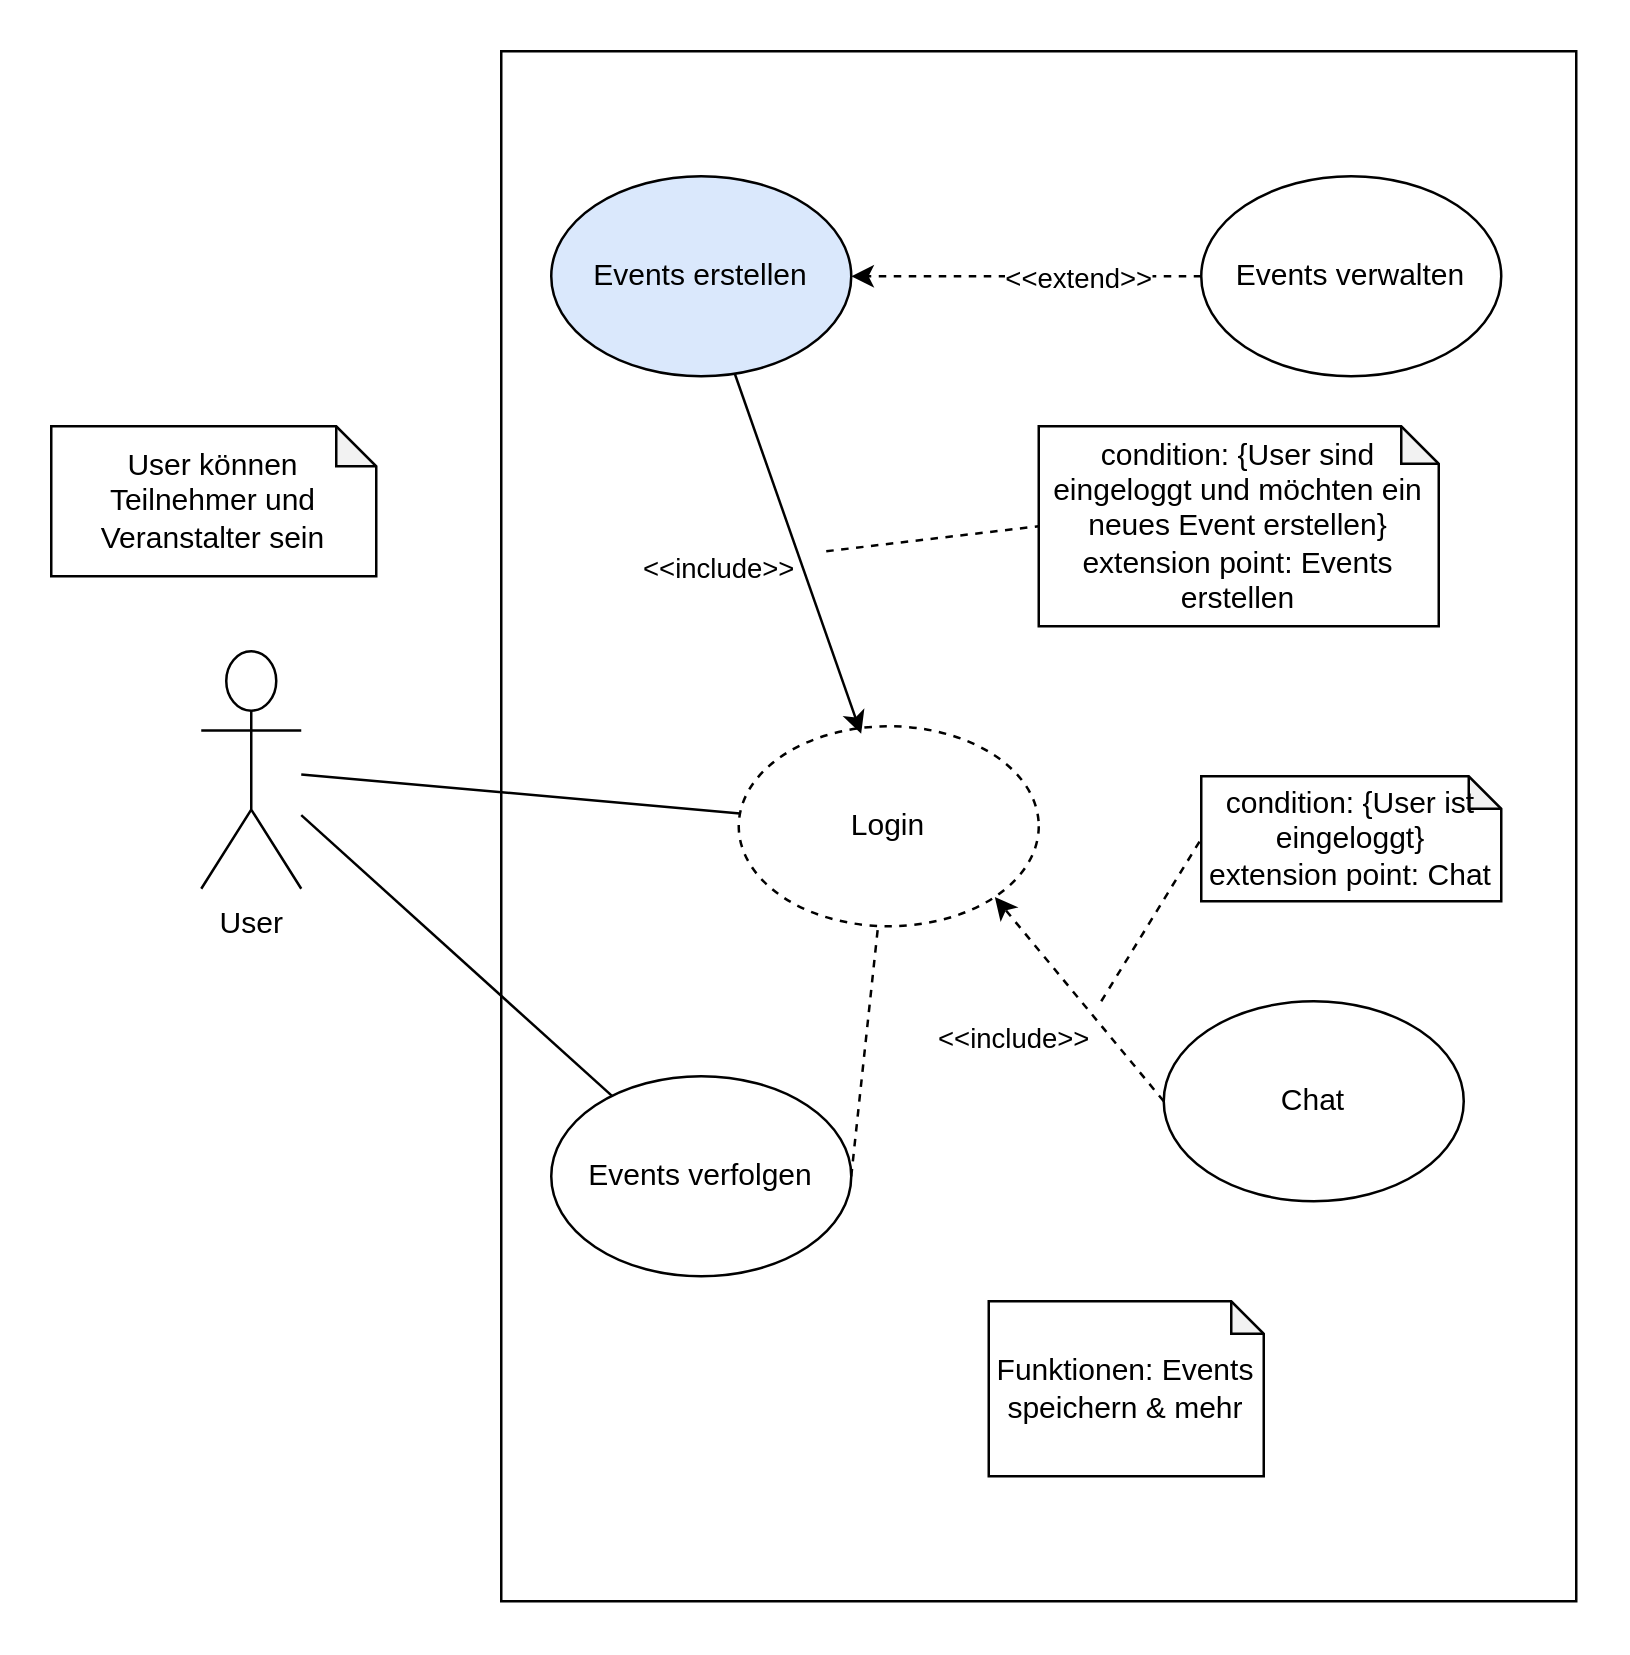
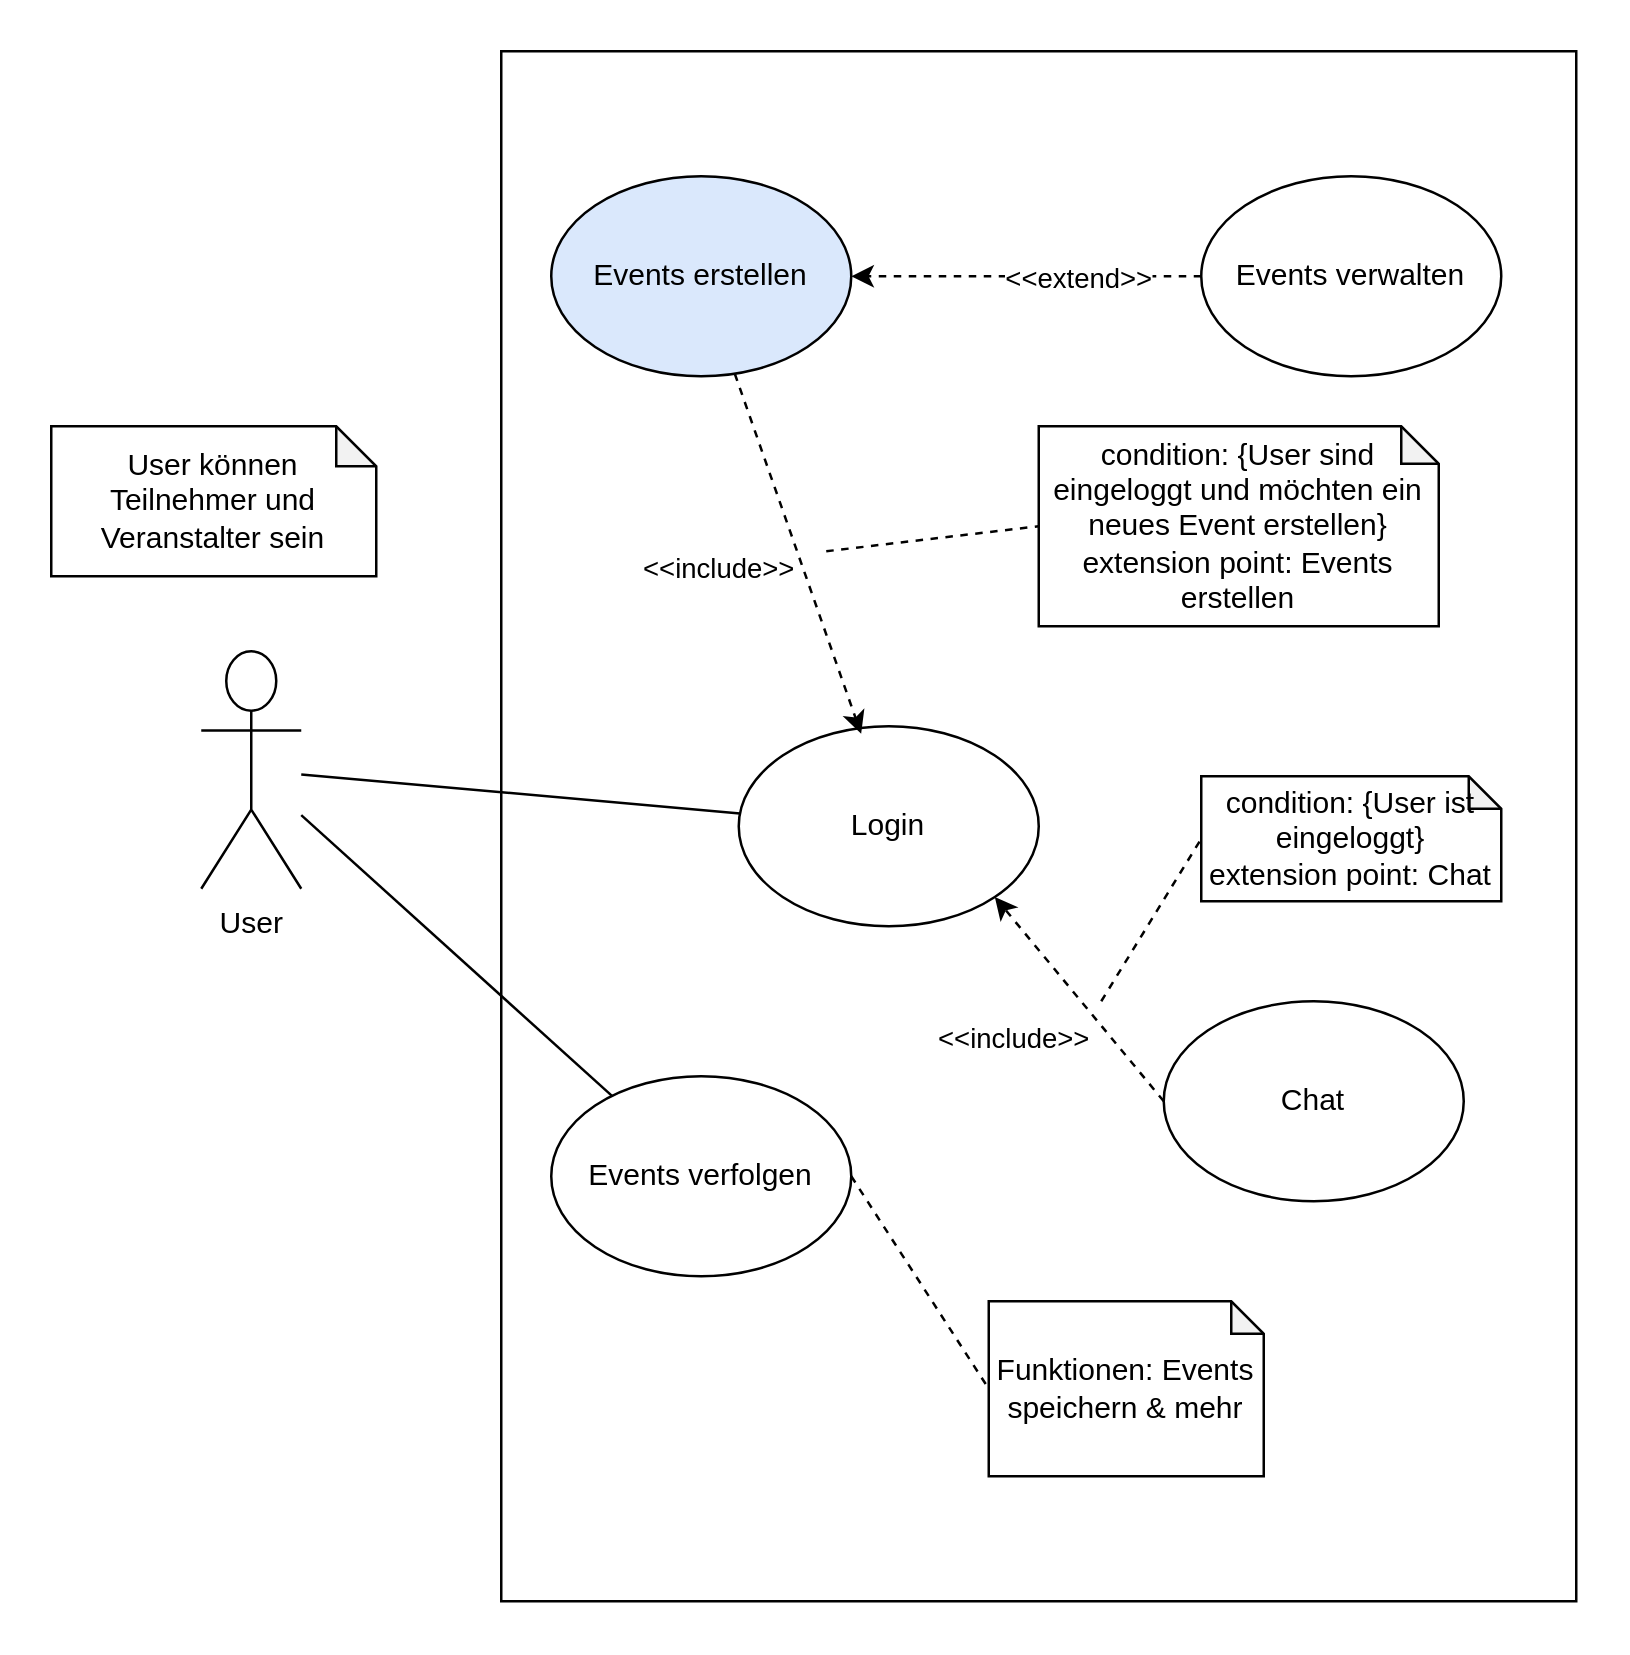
(796, 548) -> (796, 548)
(889, 826) -> (889, 826)
(865, 1052) -> (919, 1280)
